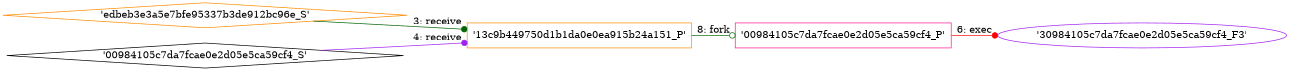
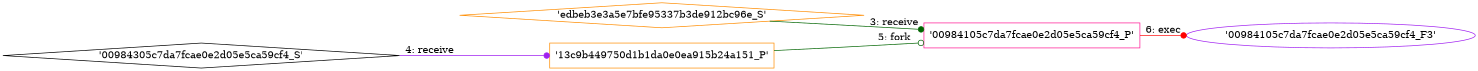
(387, 25) -> (844, 25)
(713, 30) -> (894, 38)
(1142, 35) -> (1331, 35)
(205, 56) -> (201, 56)
